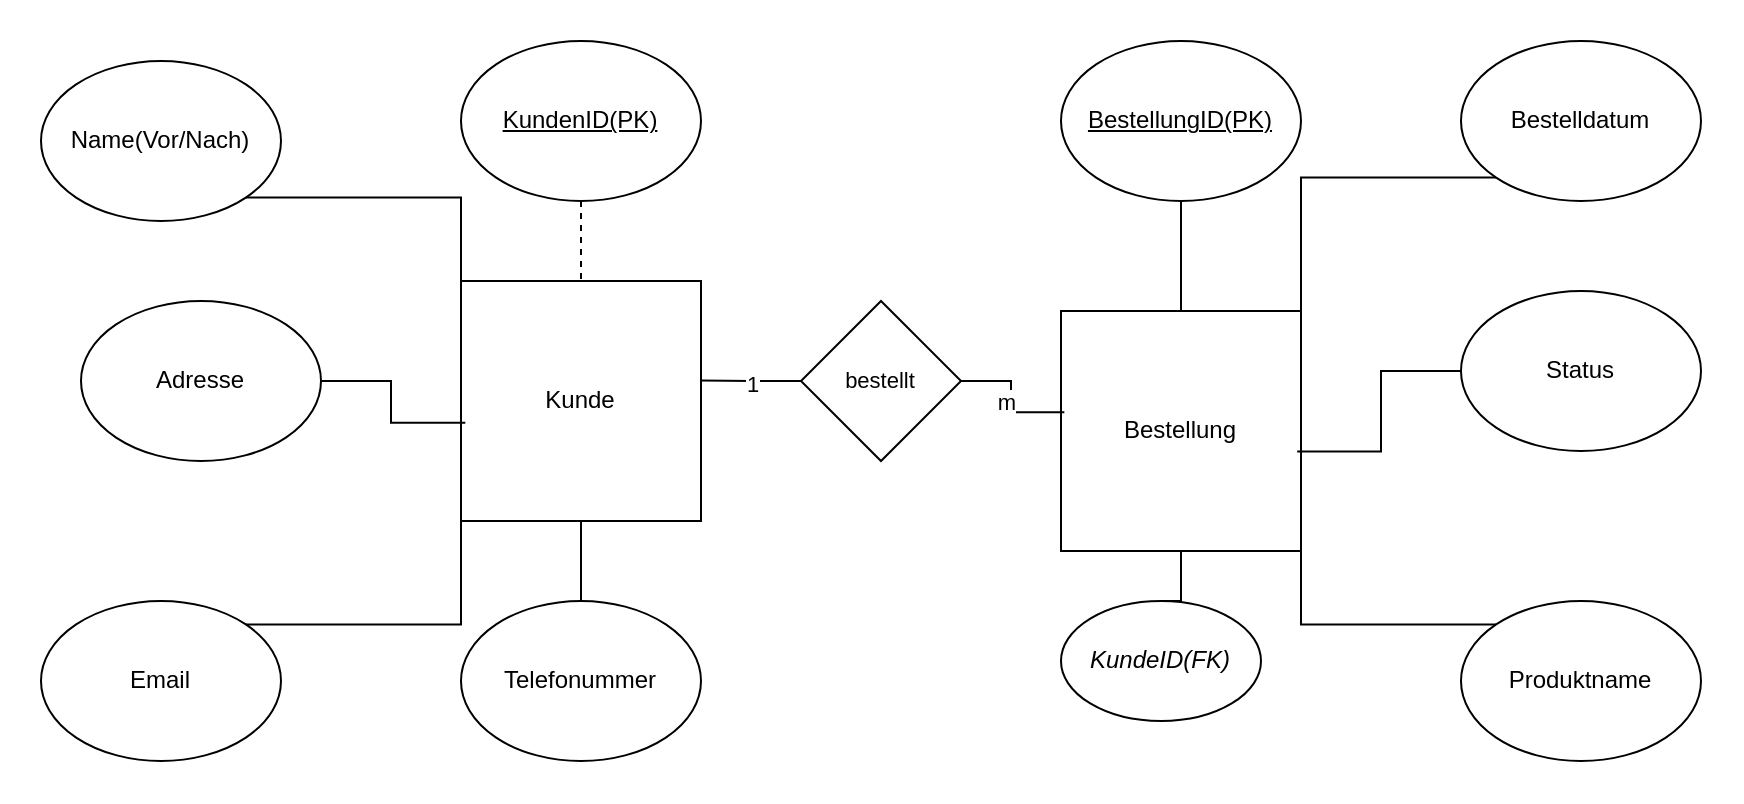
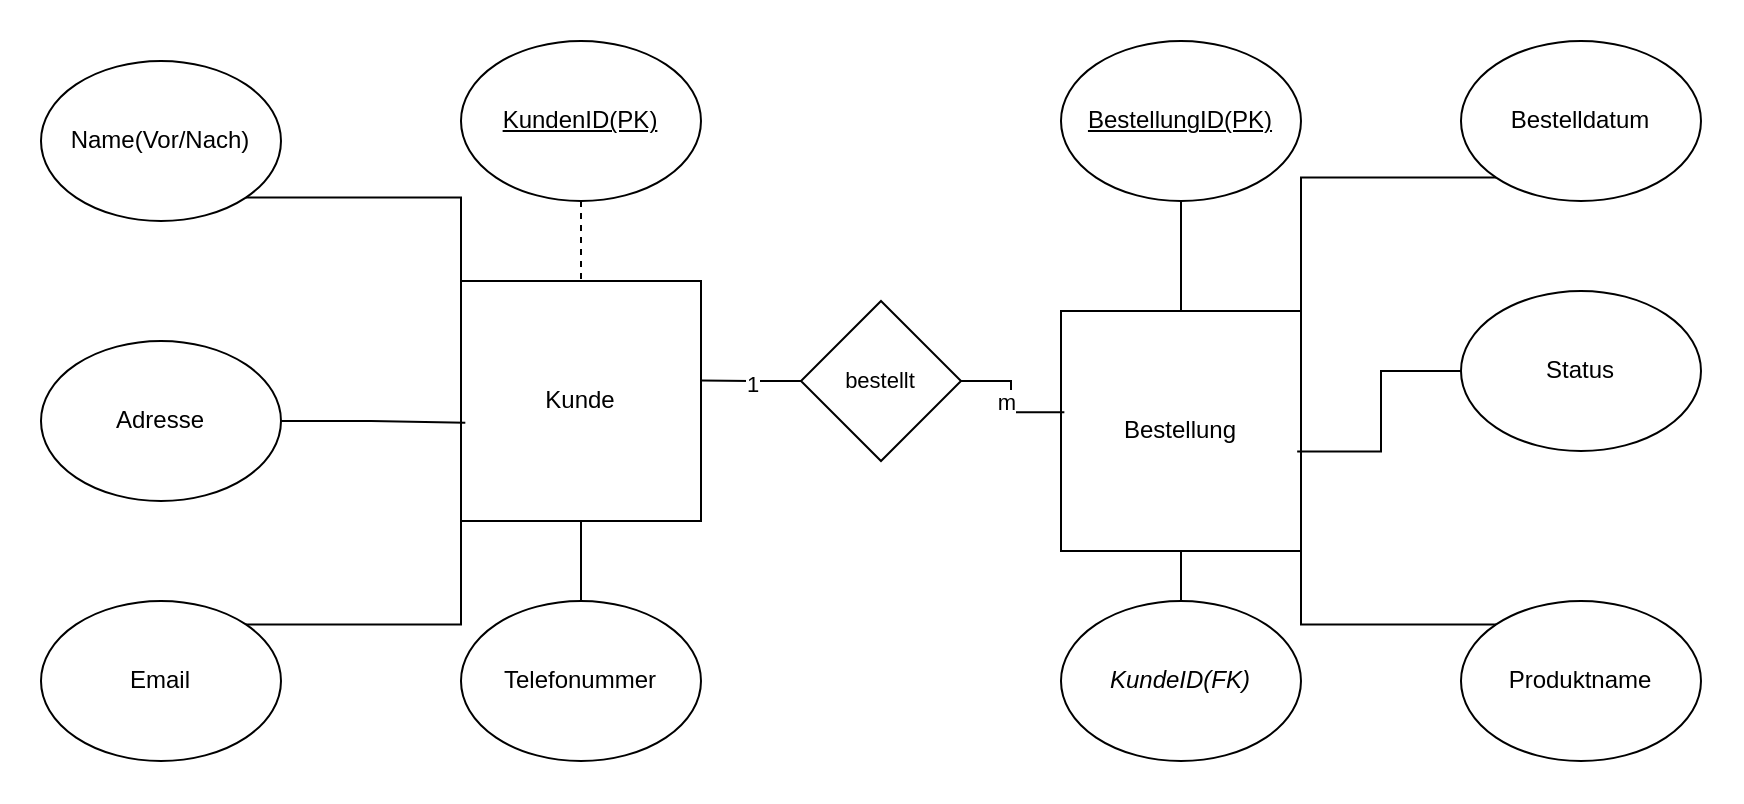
(201, 381) -> (161, 421)
(1161, 661) -> (1181, 681)
